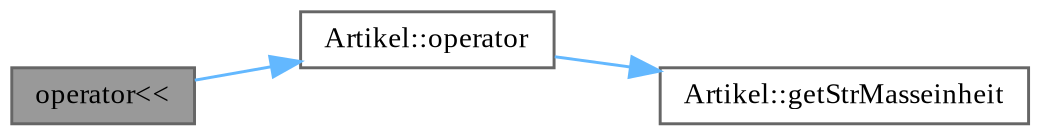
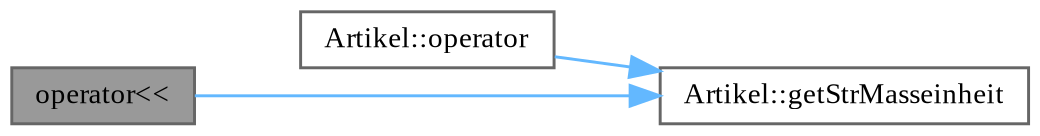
(233, 73) -> (412, 96)
